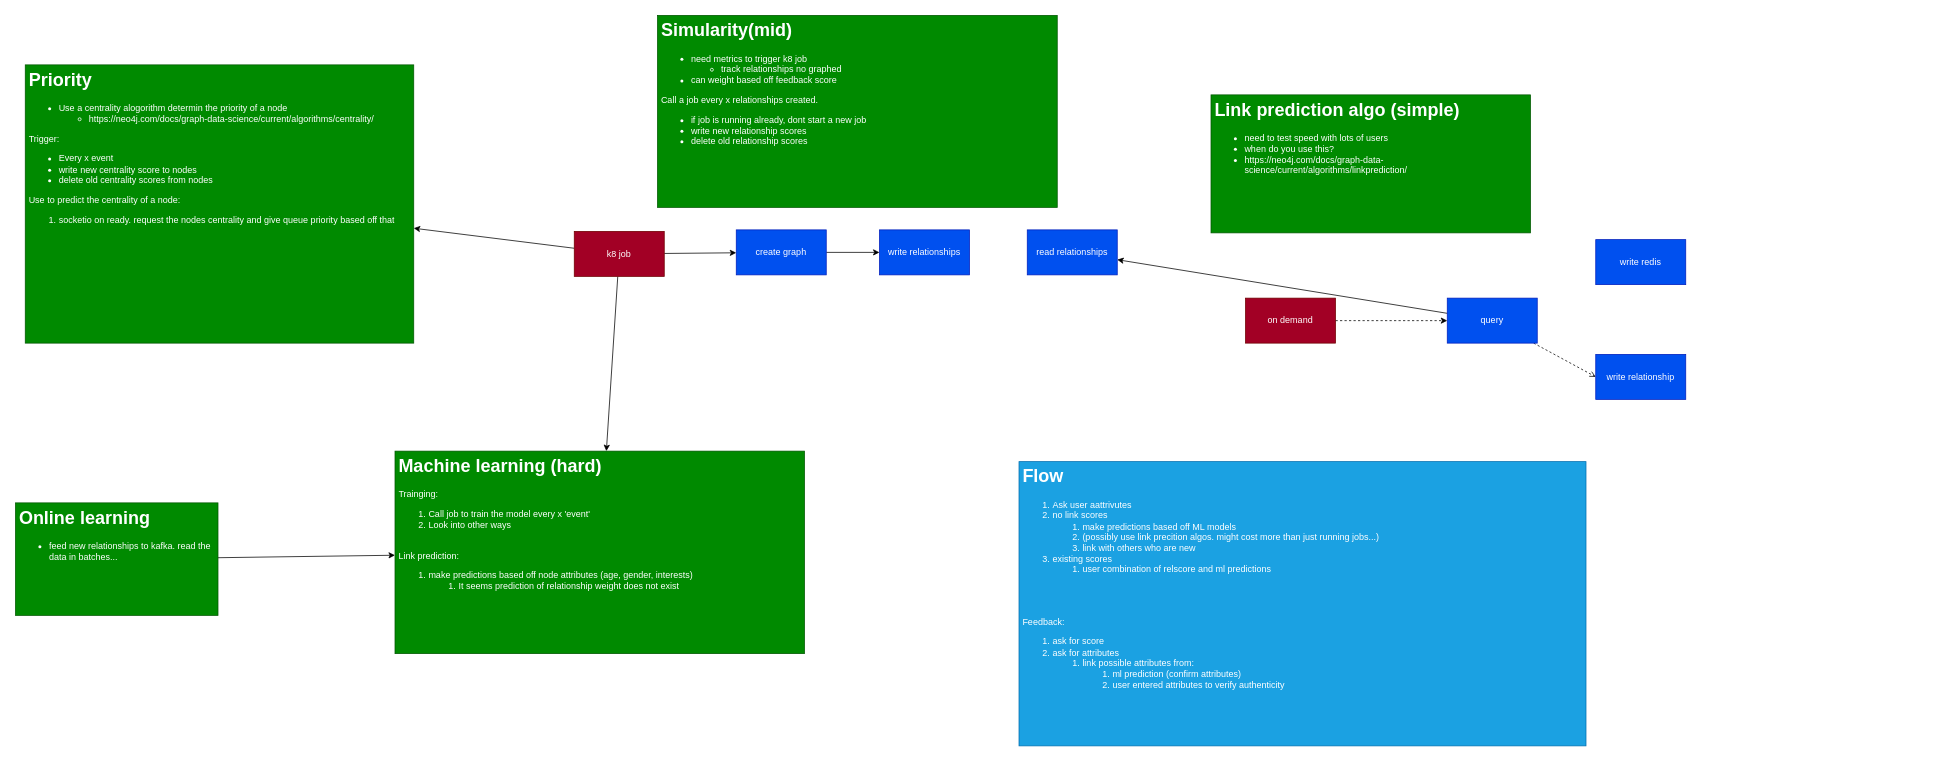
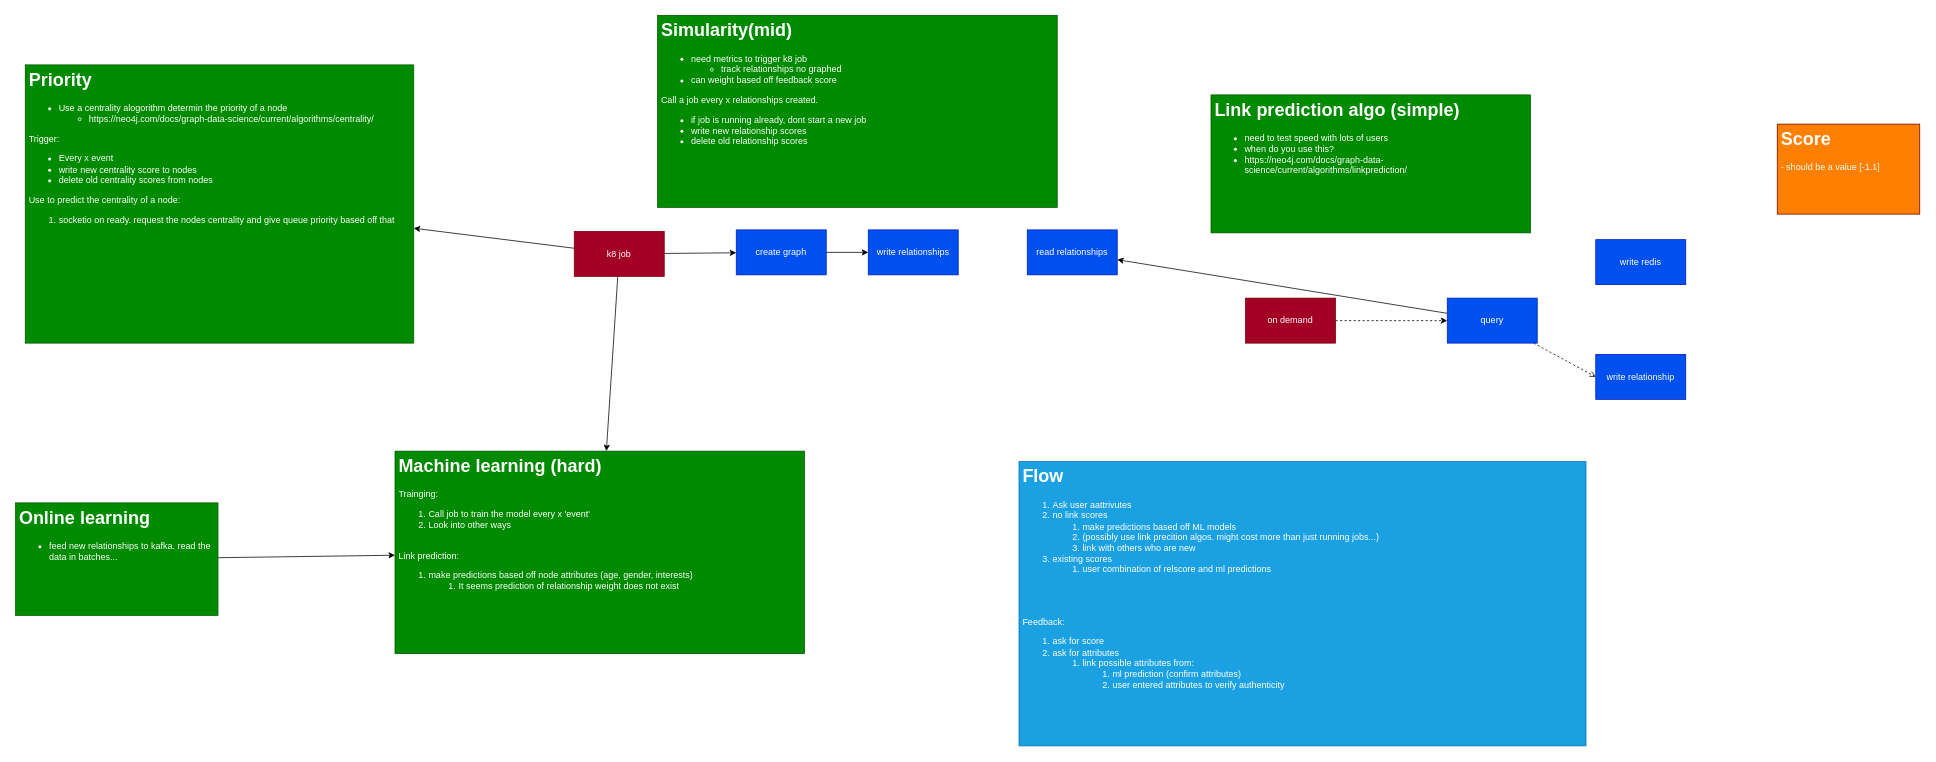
none -> (1848, 169)
(924, 252) -> (913, 252)
